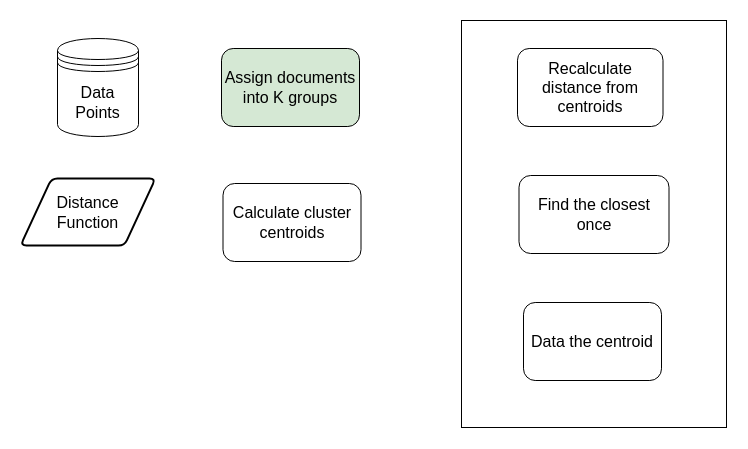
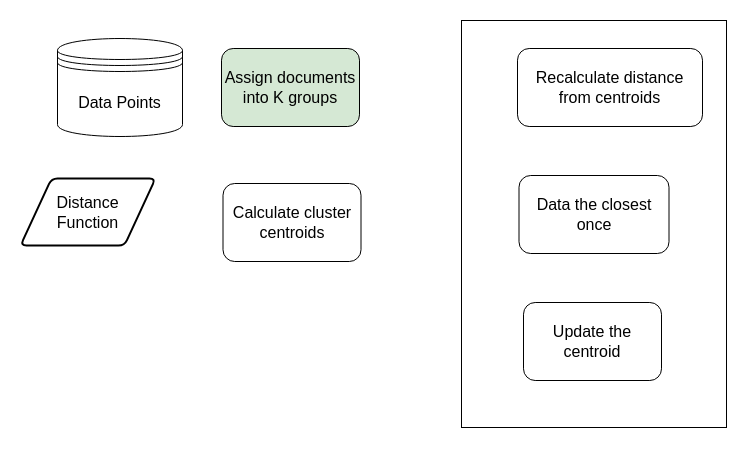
(98, 88) -> (120, 88)
(590, 88) -> (610, 88)
(595, 215) -> (595, 215)
(593, 342) -> (593, 342)
